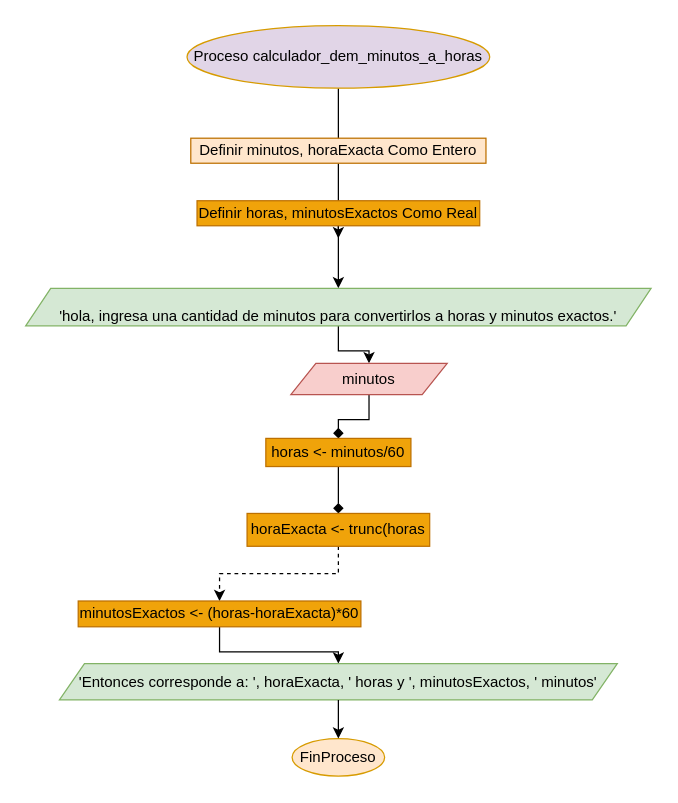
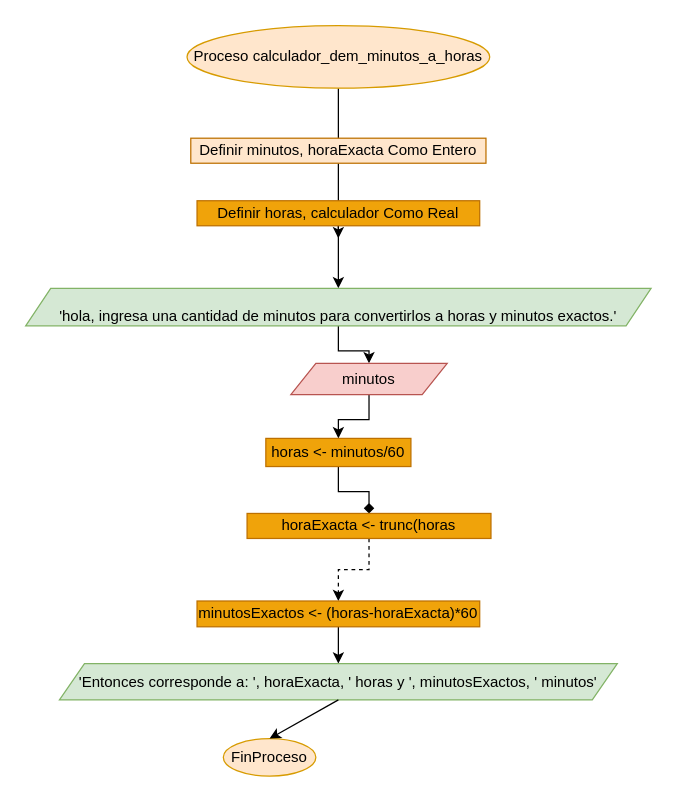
(338, 57) -> (338, 57)
(338, 213) -> (338, 213)
(338, 427) -> (338, 428)
(338, 530) -> (369, 526)
(219, 614) -> (338, 614)
(338, 757) -> (269, 757)
